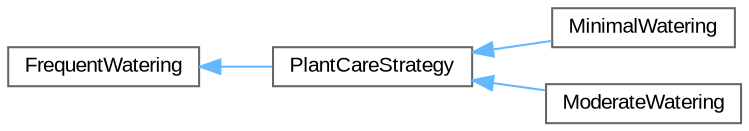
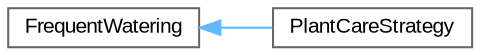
(644, 28) -> none
(644, 104) -> none
